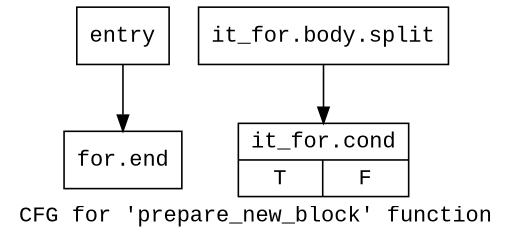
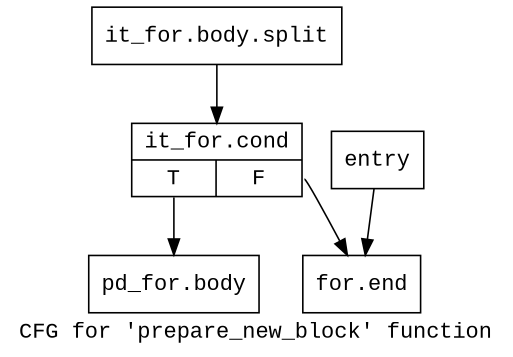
none -> (323, 210)
none -> (174, 284)
